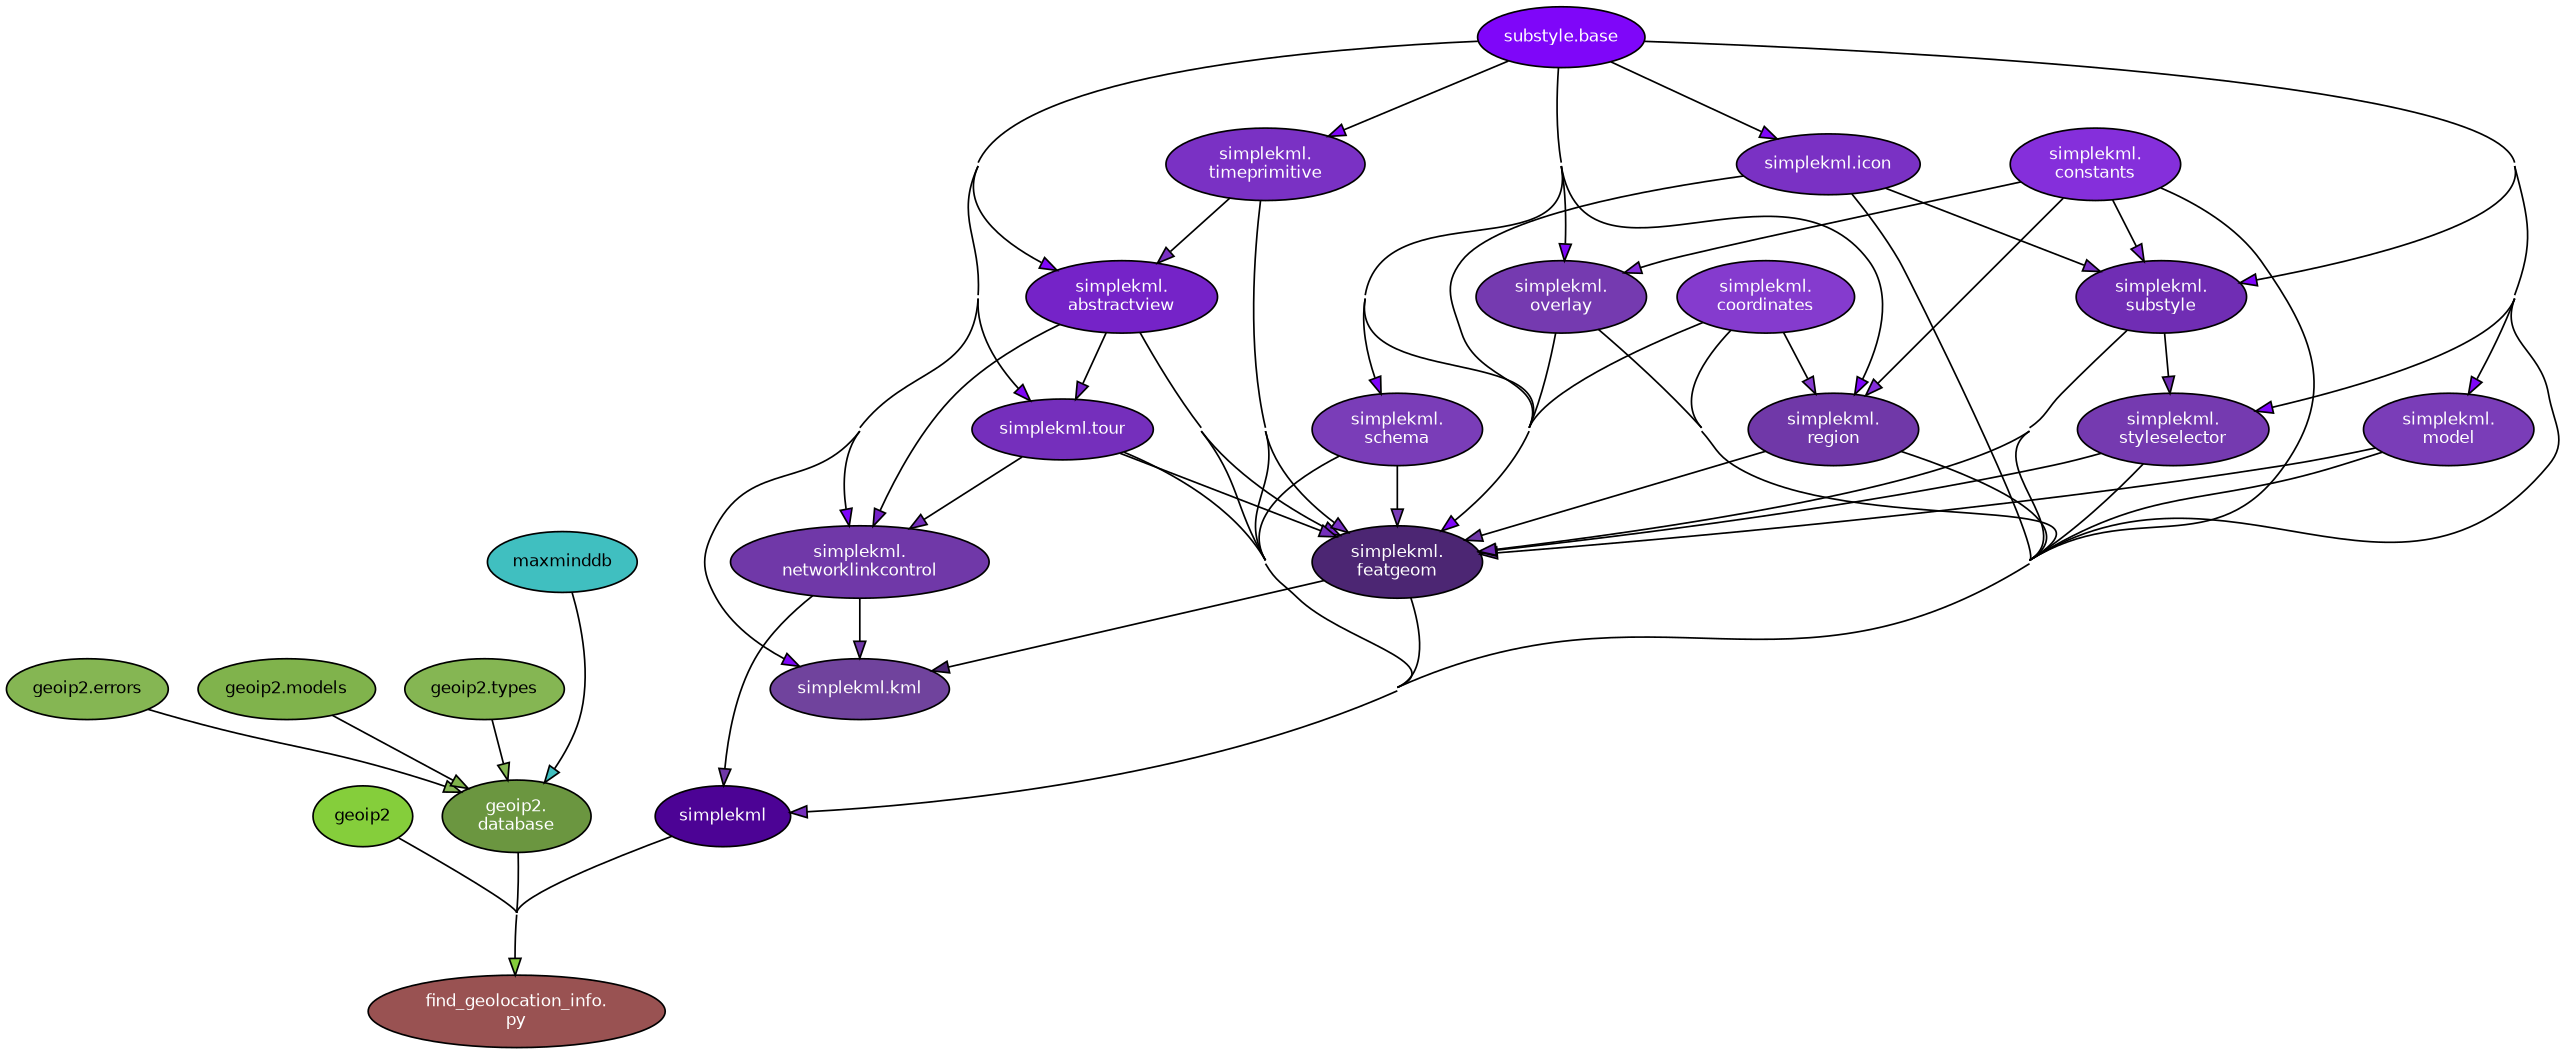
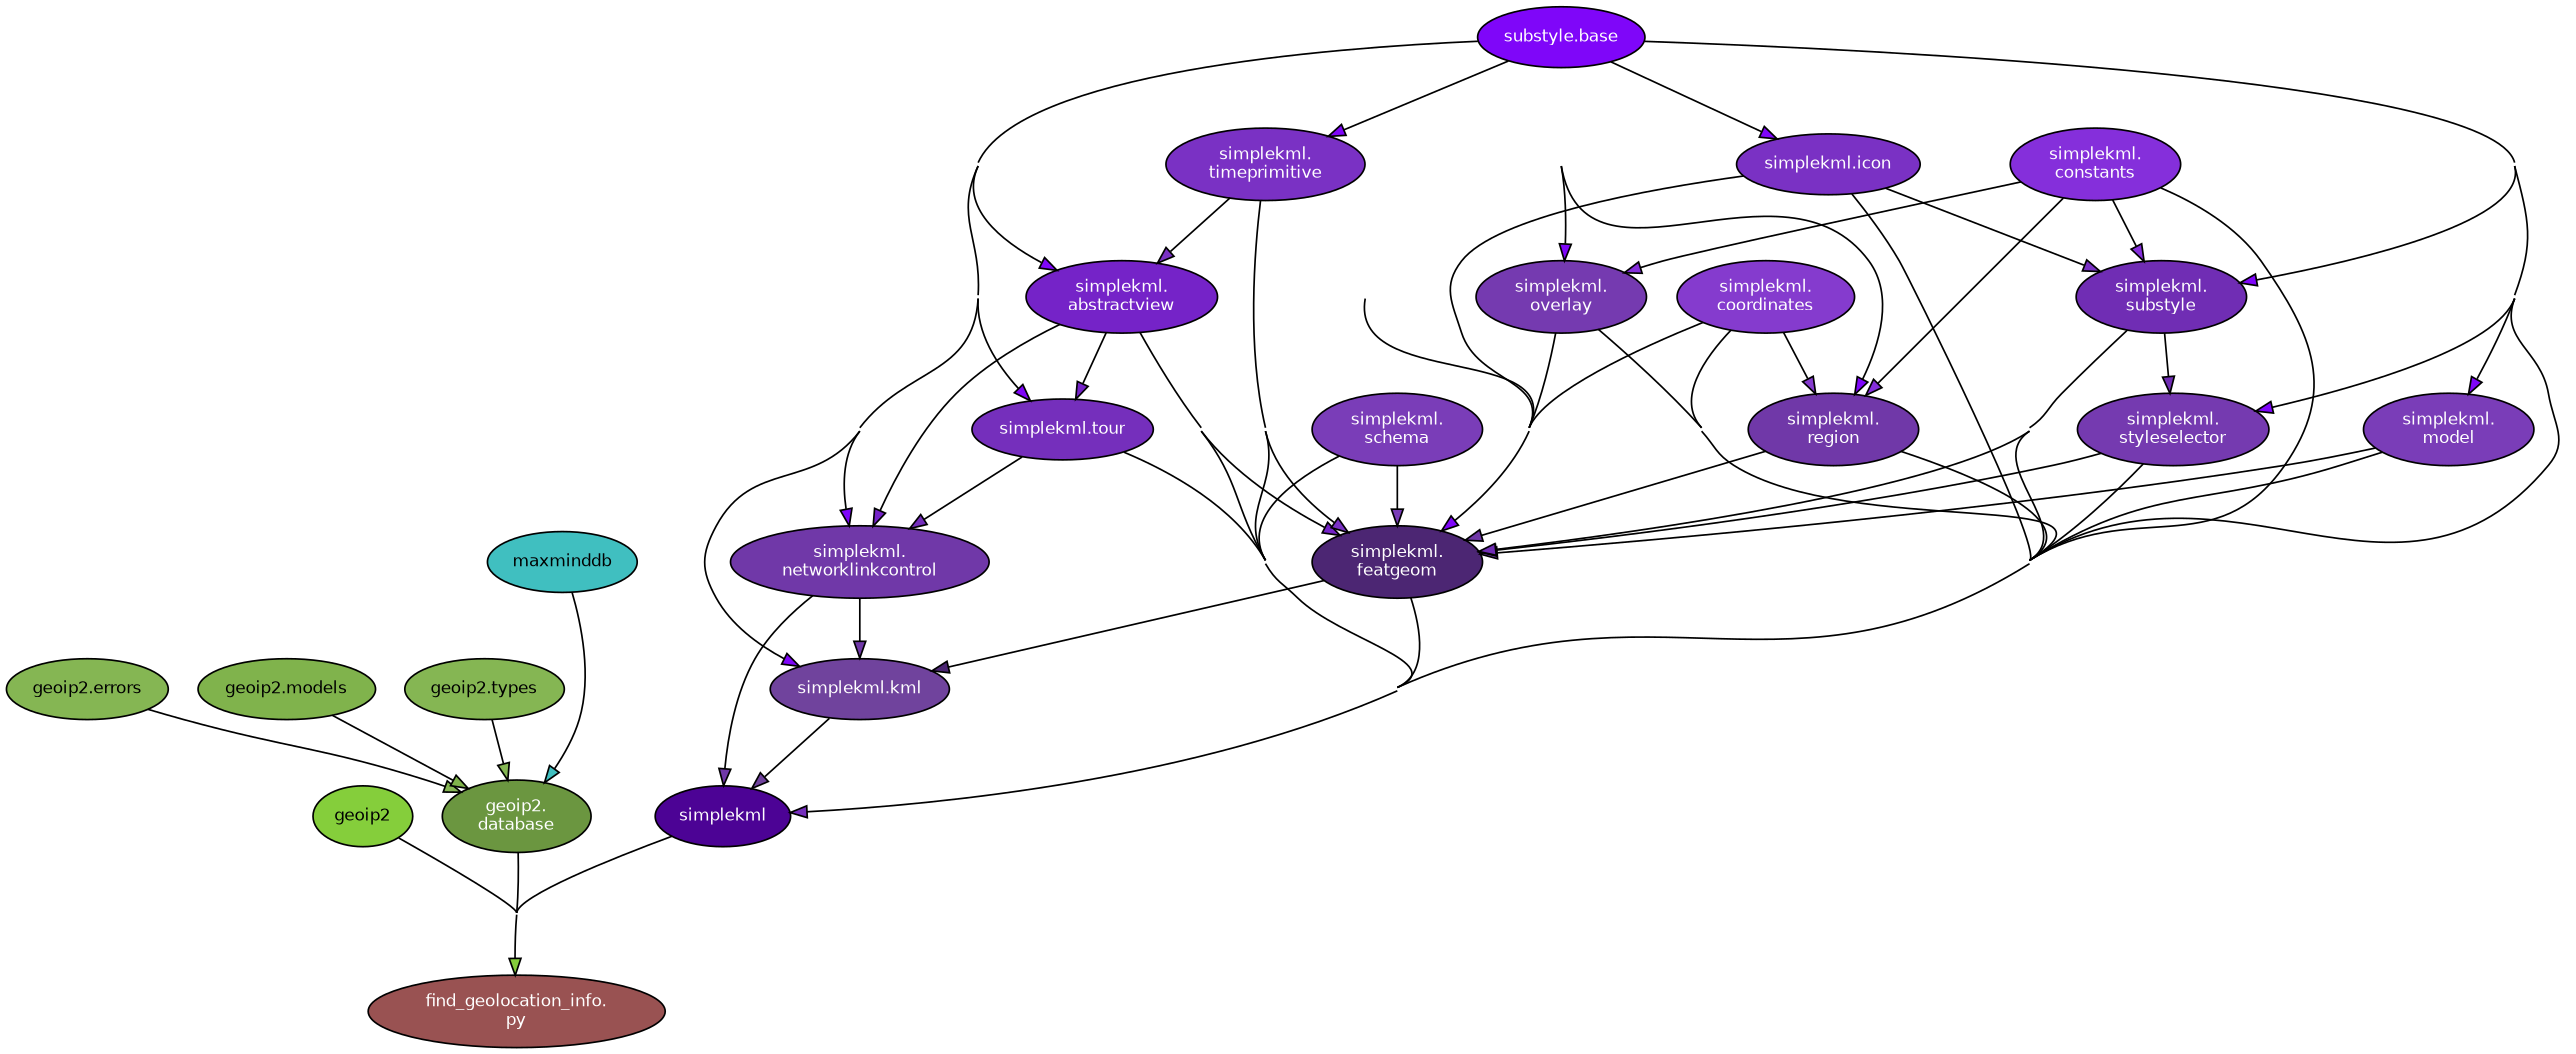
(1557, 115) -> none
(1220, 492) -> none
none -> (797, 747)
